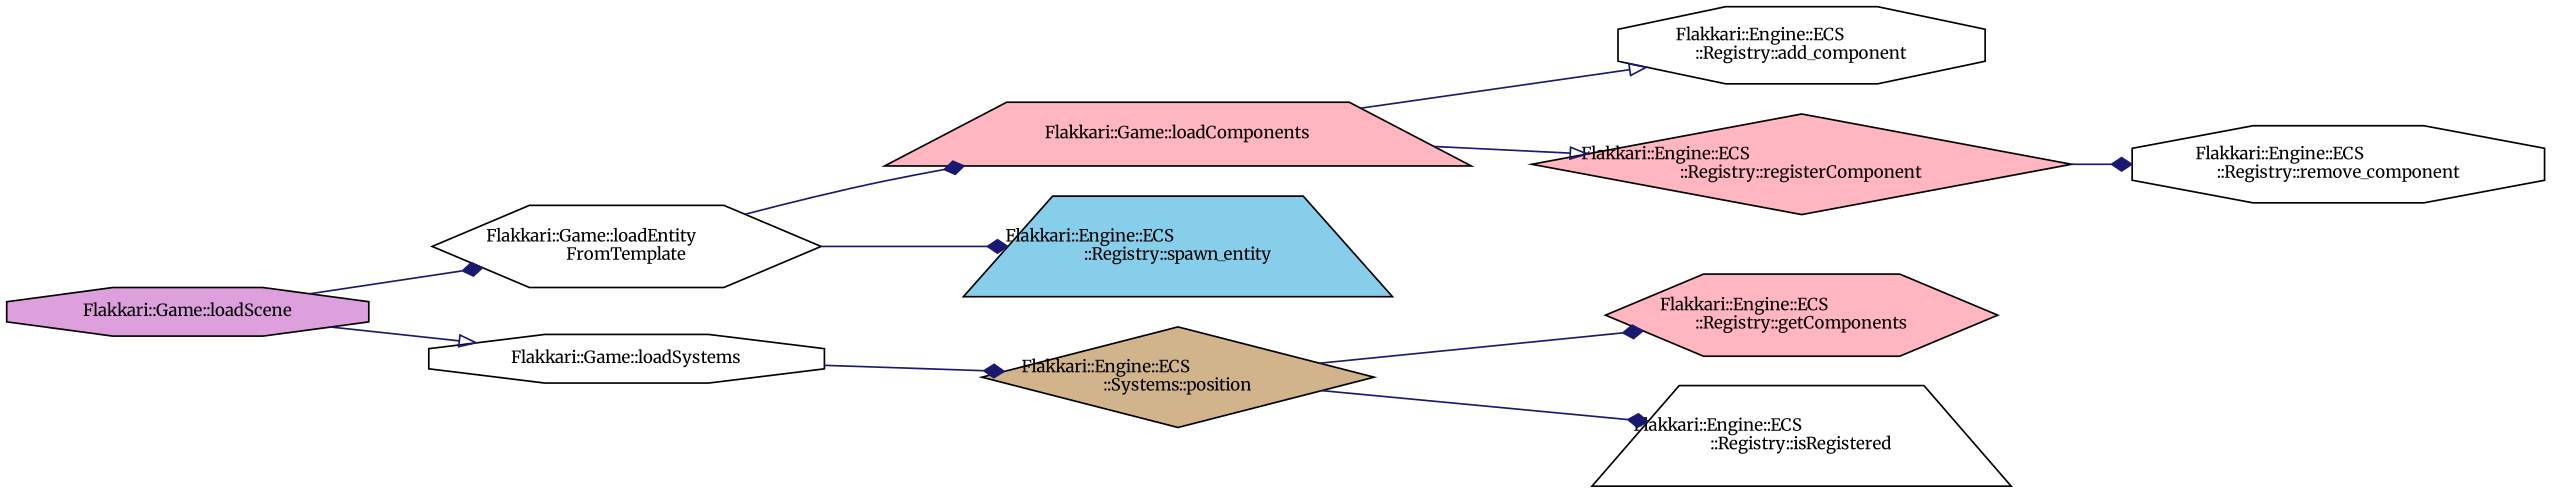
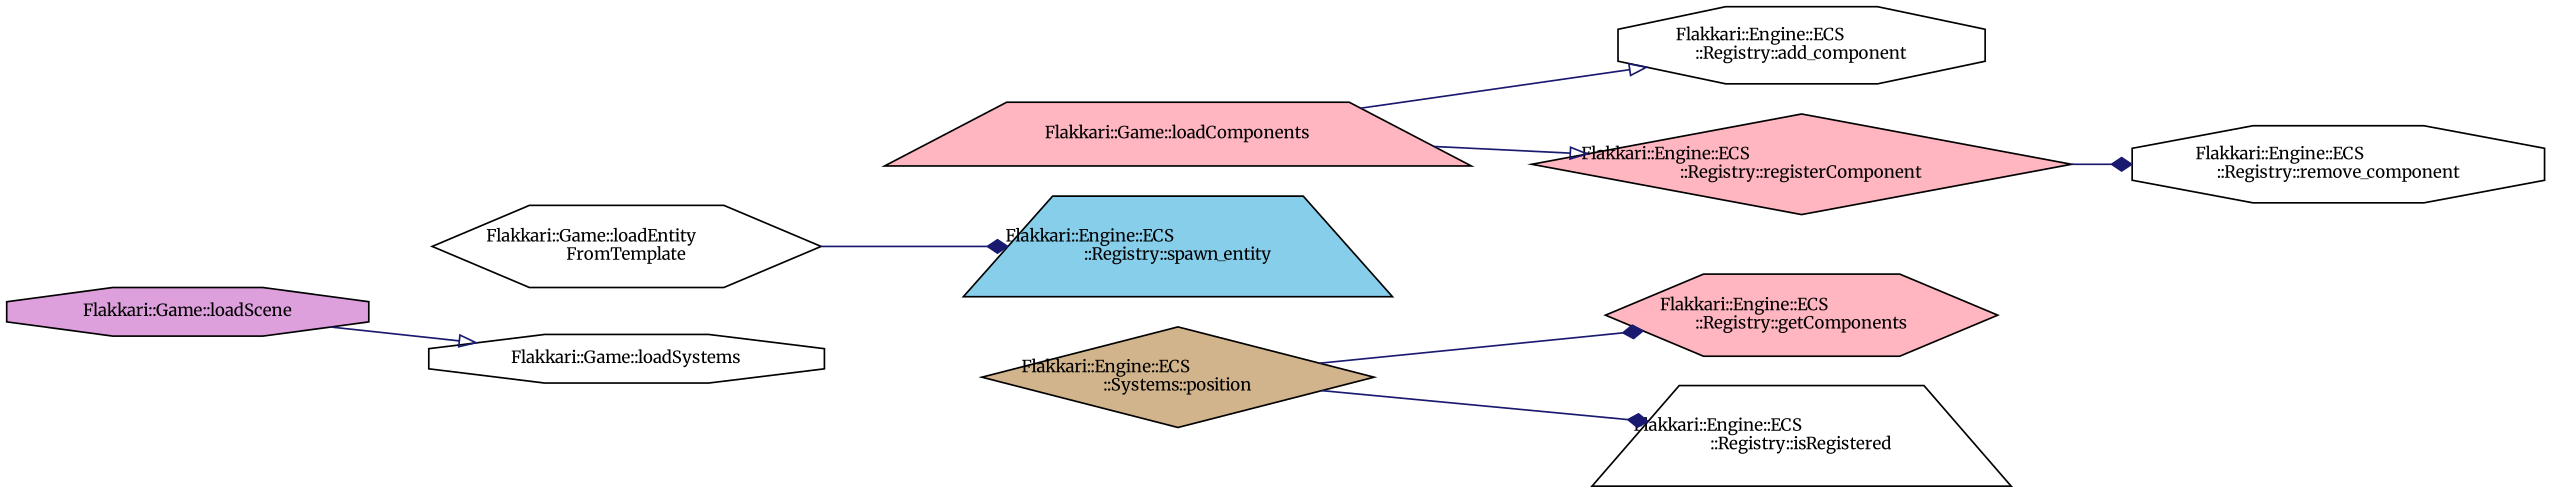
(844, 190) -> none
(386, 282) -> none
(904, 368) -> none
